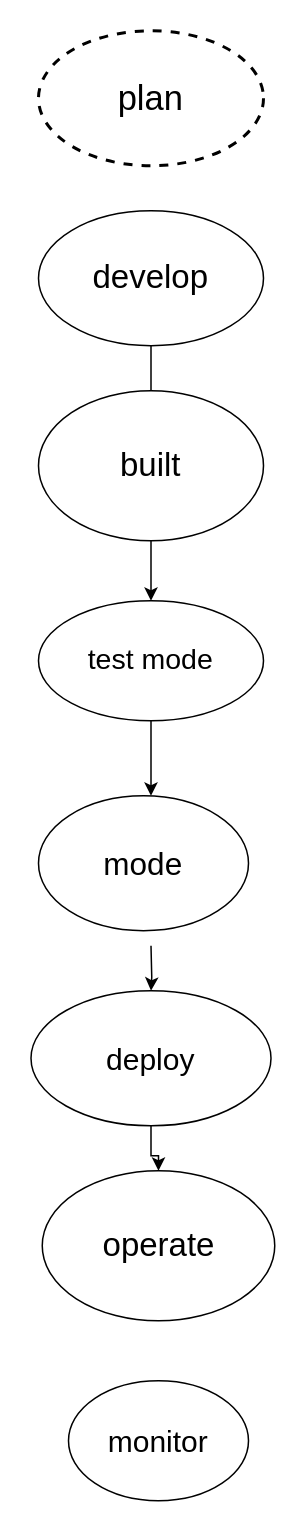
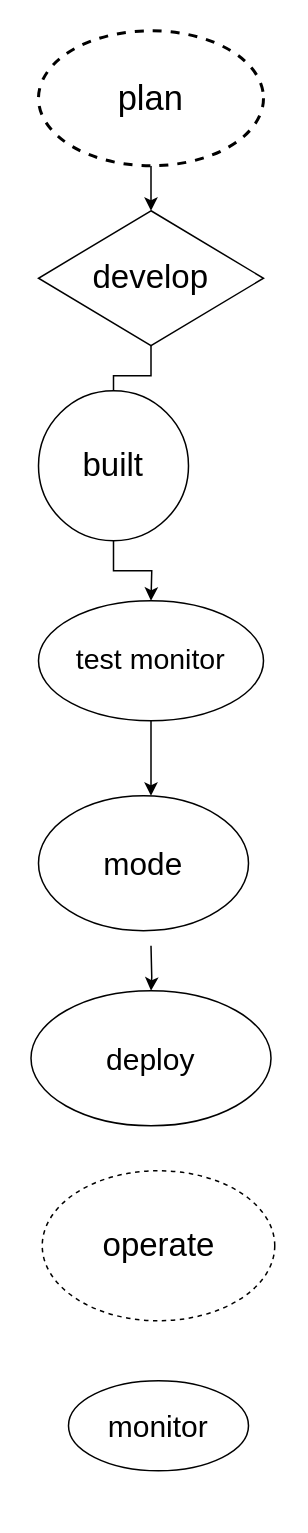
none -> (151, 194)
(151, 278) -> (151, 278)
(151, 466) -> (113, 466)
(151, 661) -> (151, 661)
(151, 1147) -> none
(158, 1246) -> (158, 1246)
(158, 1441) -> (158, 1426)
